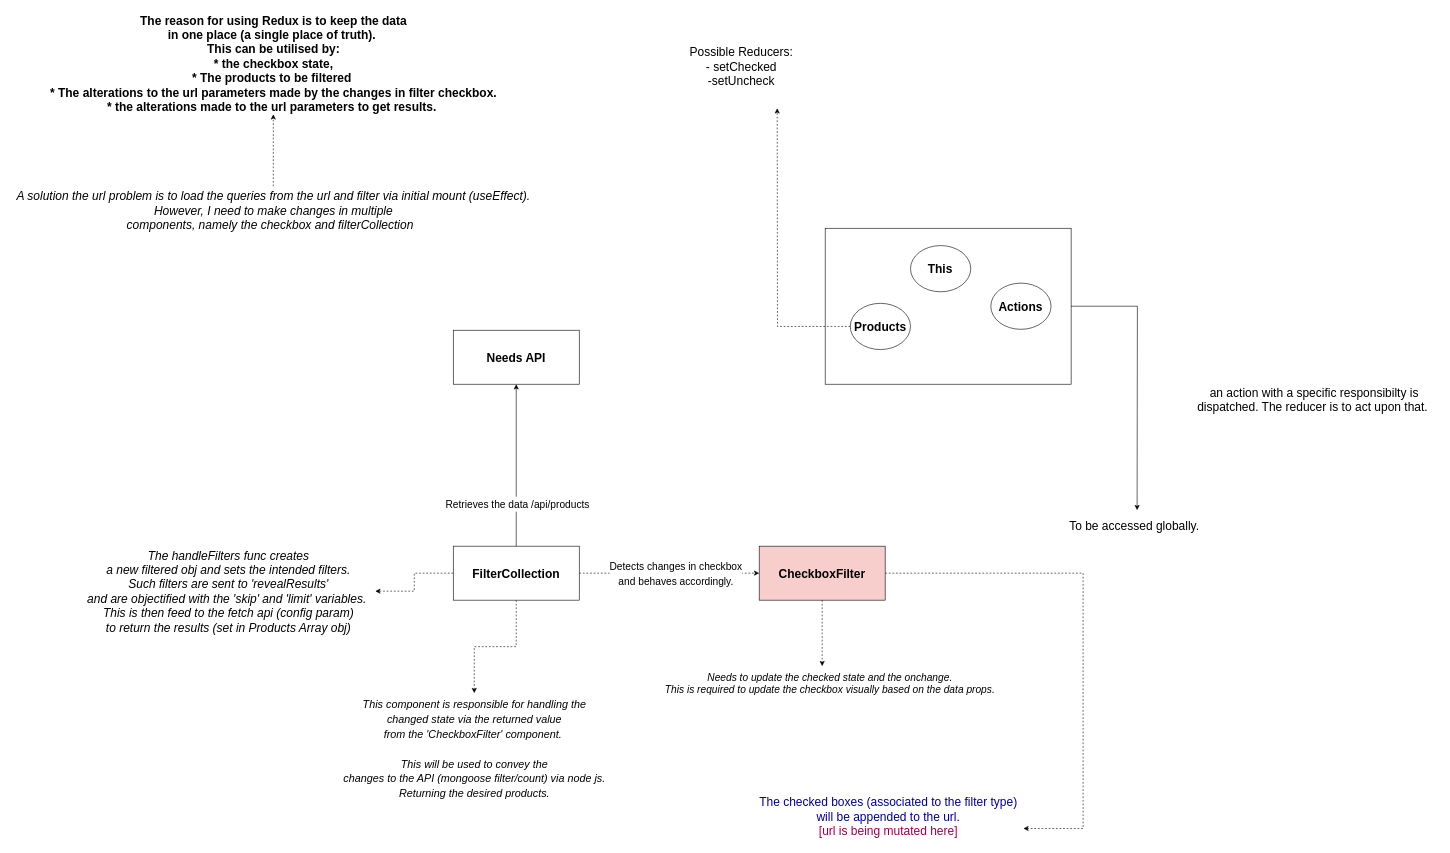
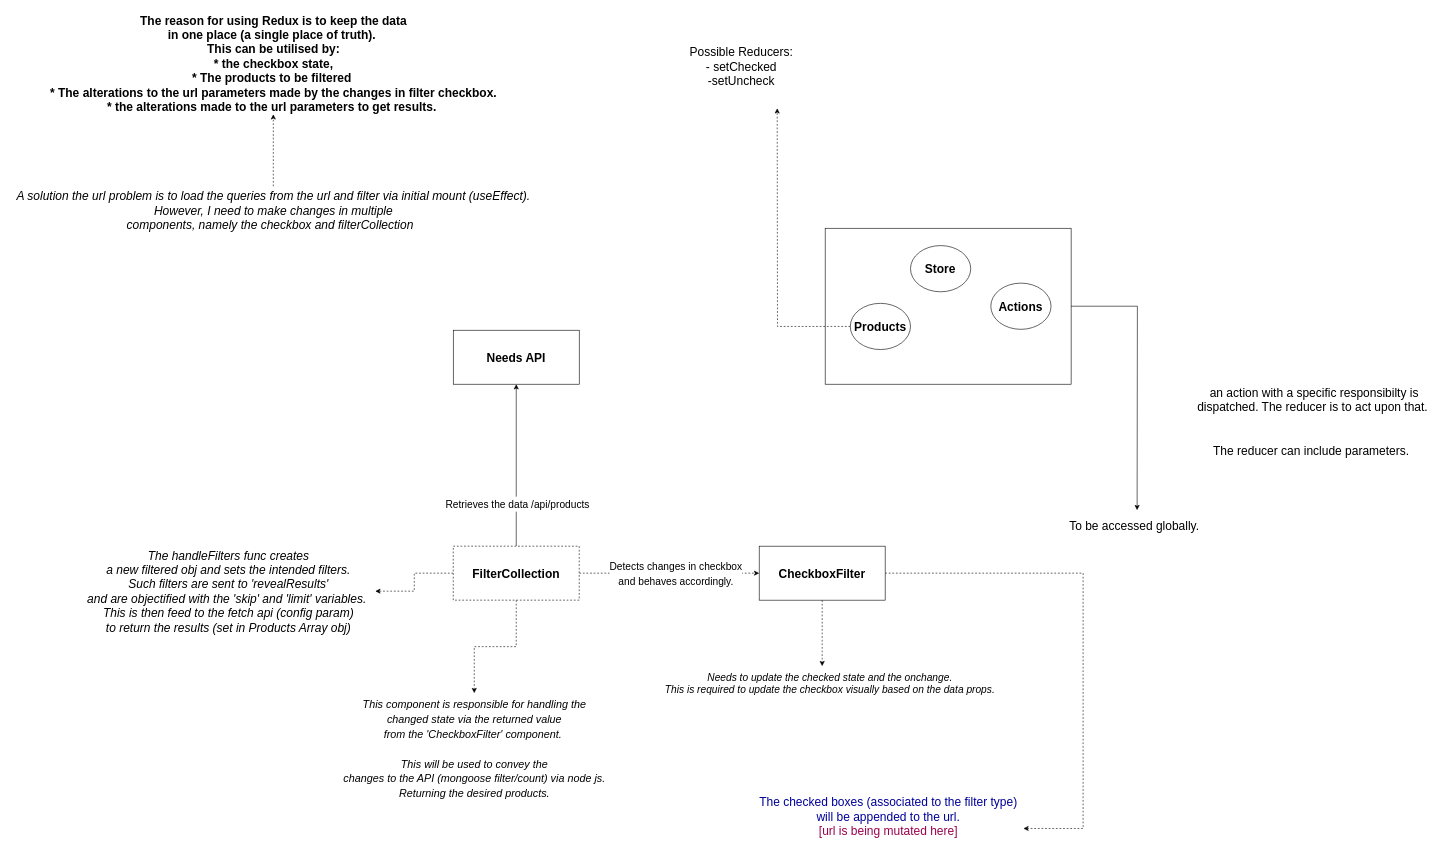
(941, 269) -> (941, 269)
none -> (1311, 450)
(516, 573) -> (516, 573)
(822, 573) -> (822, 573)
